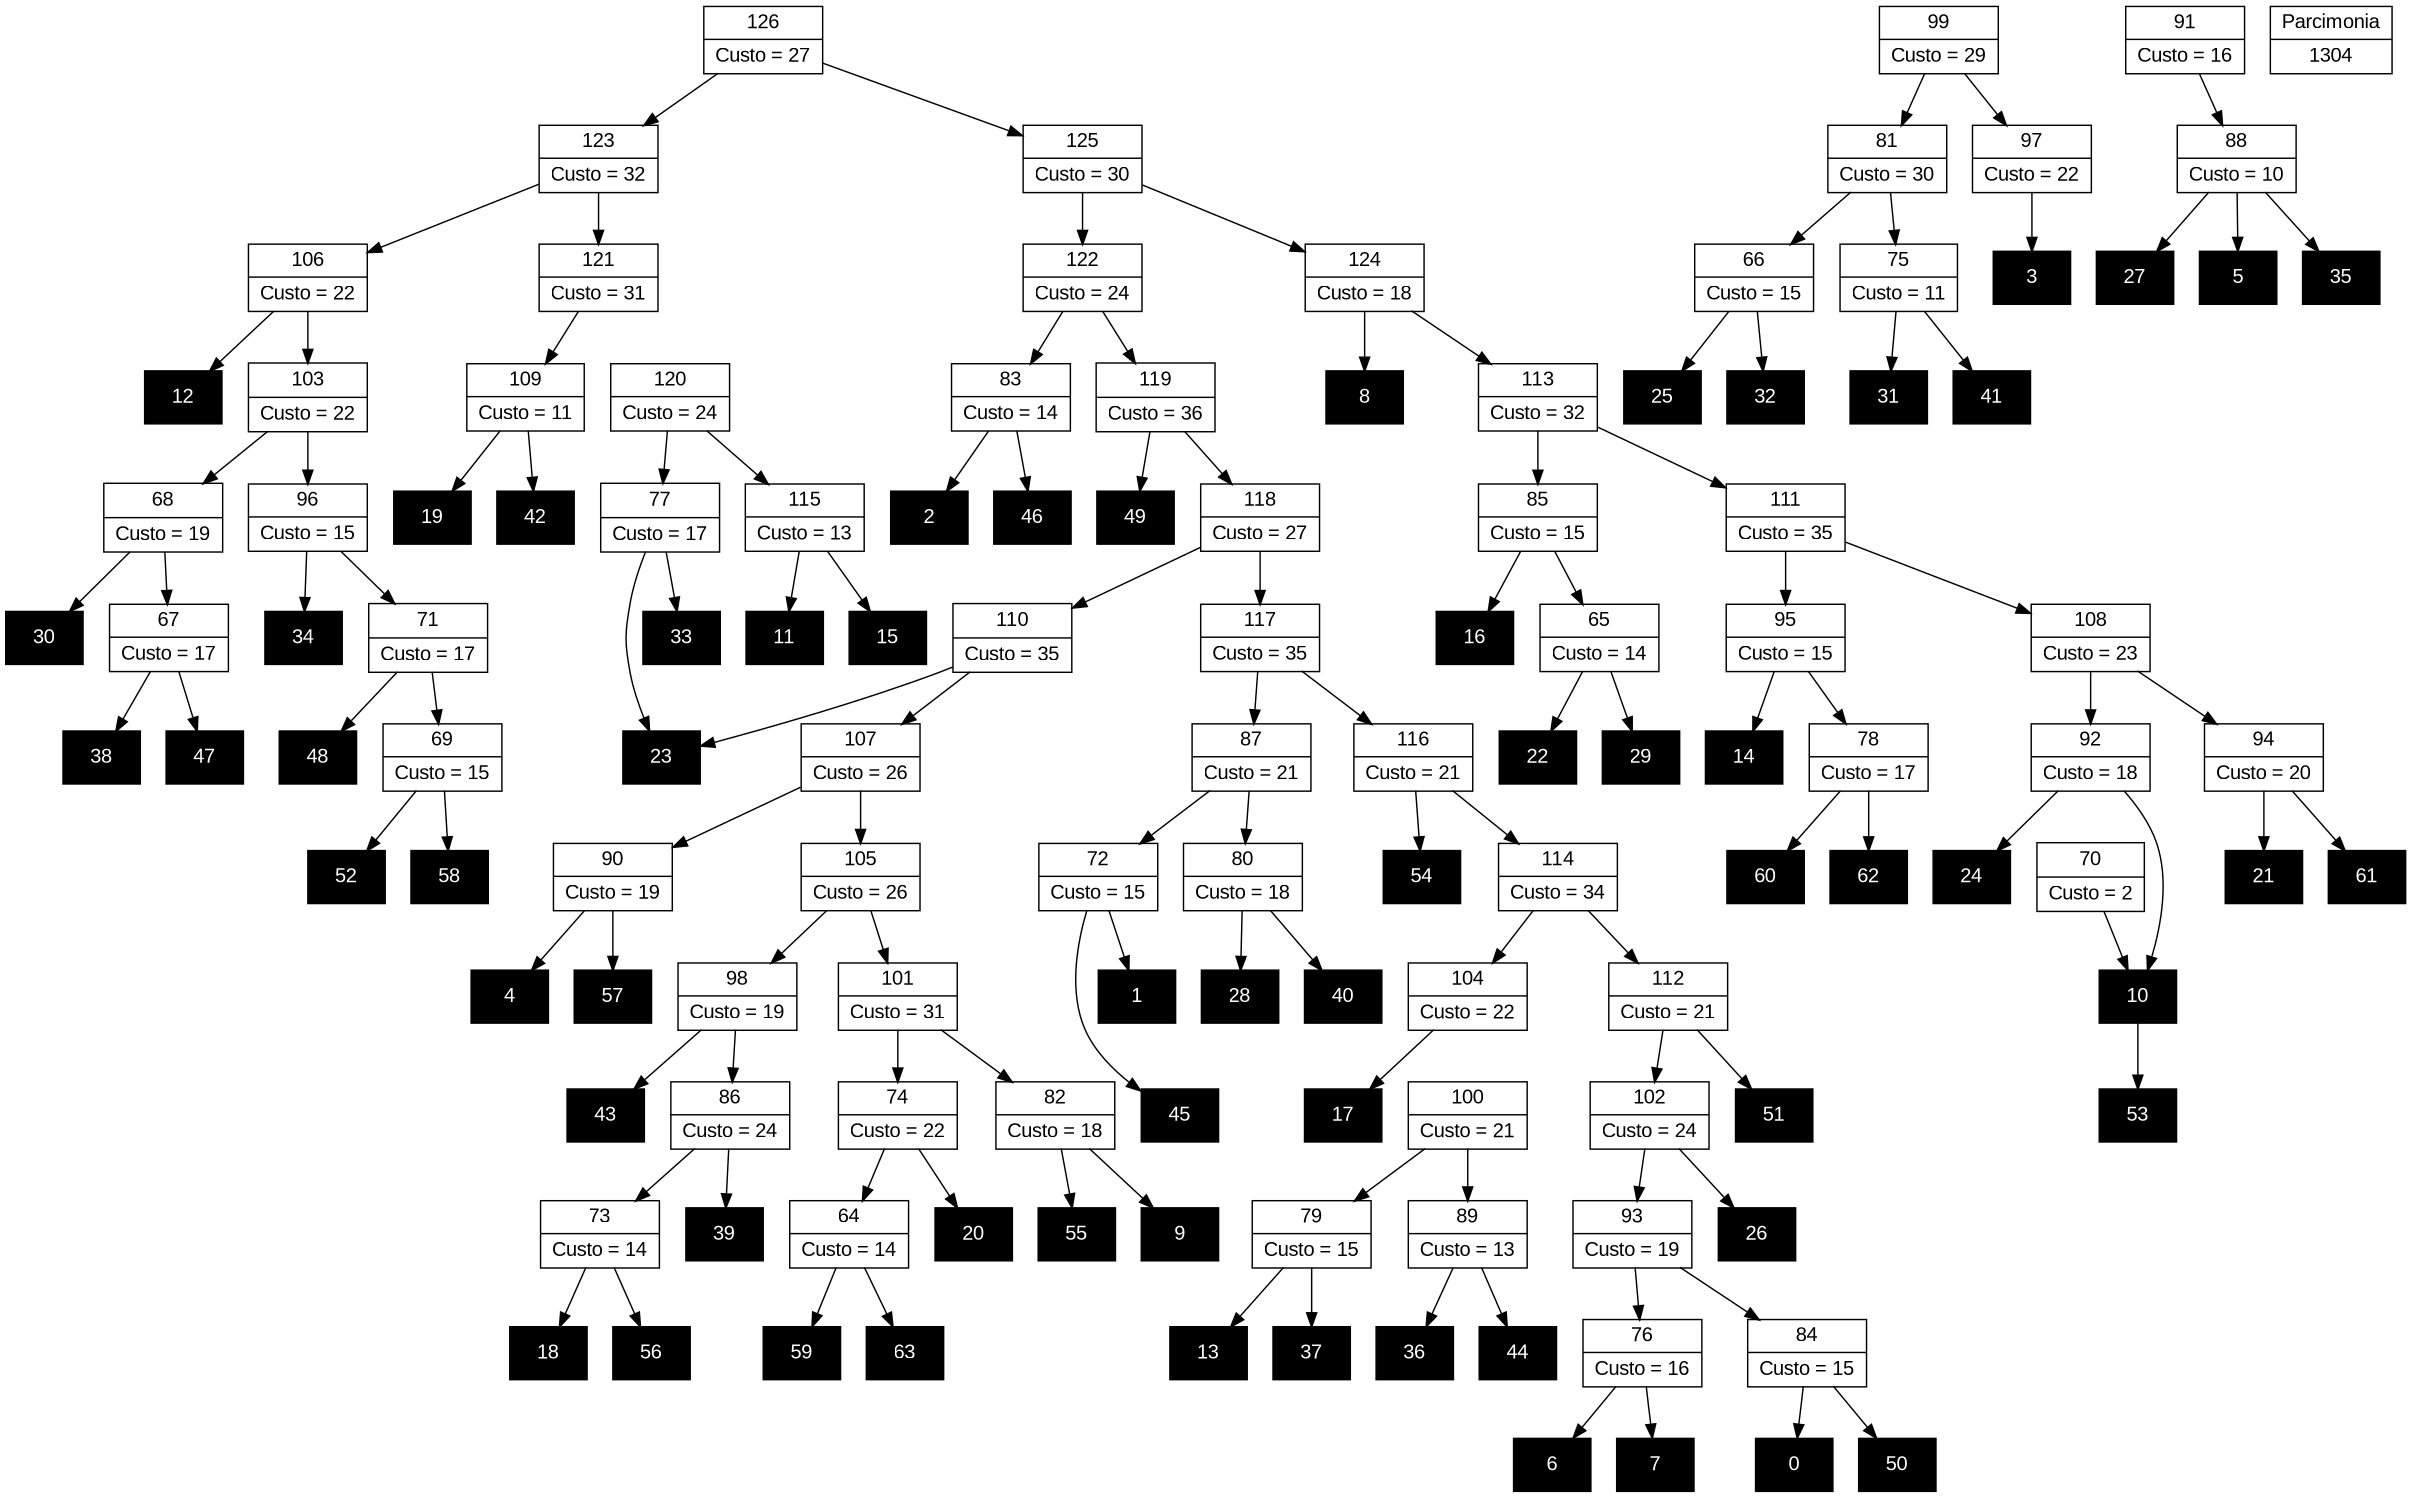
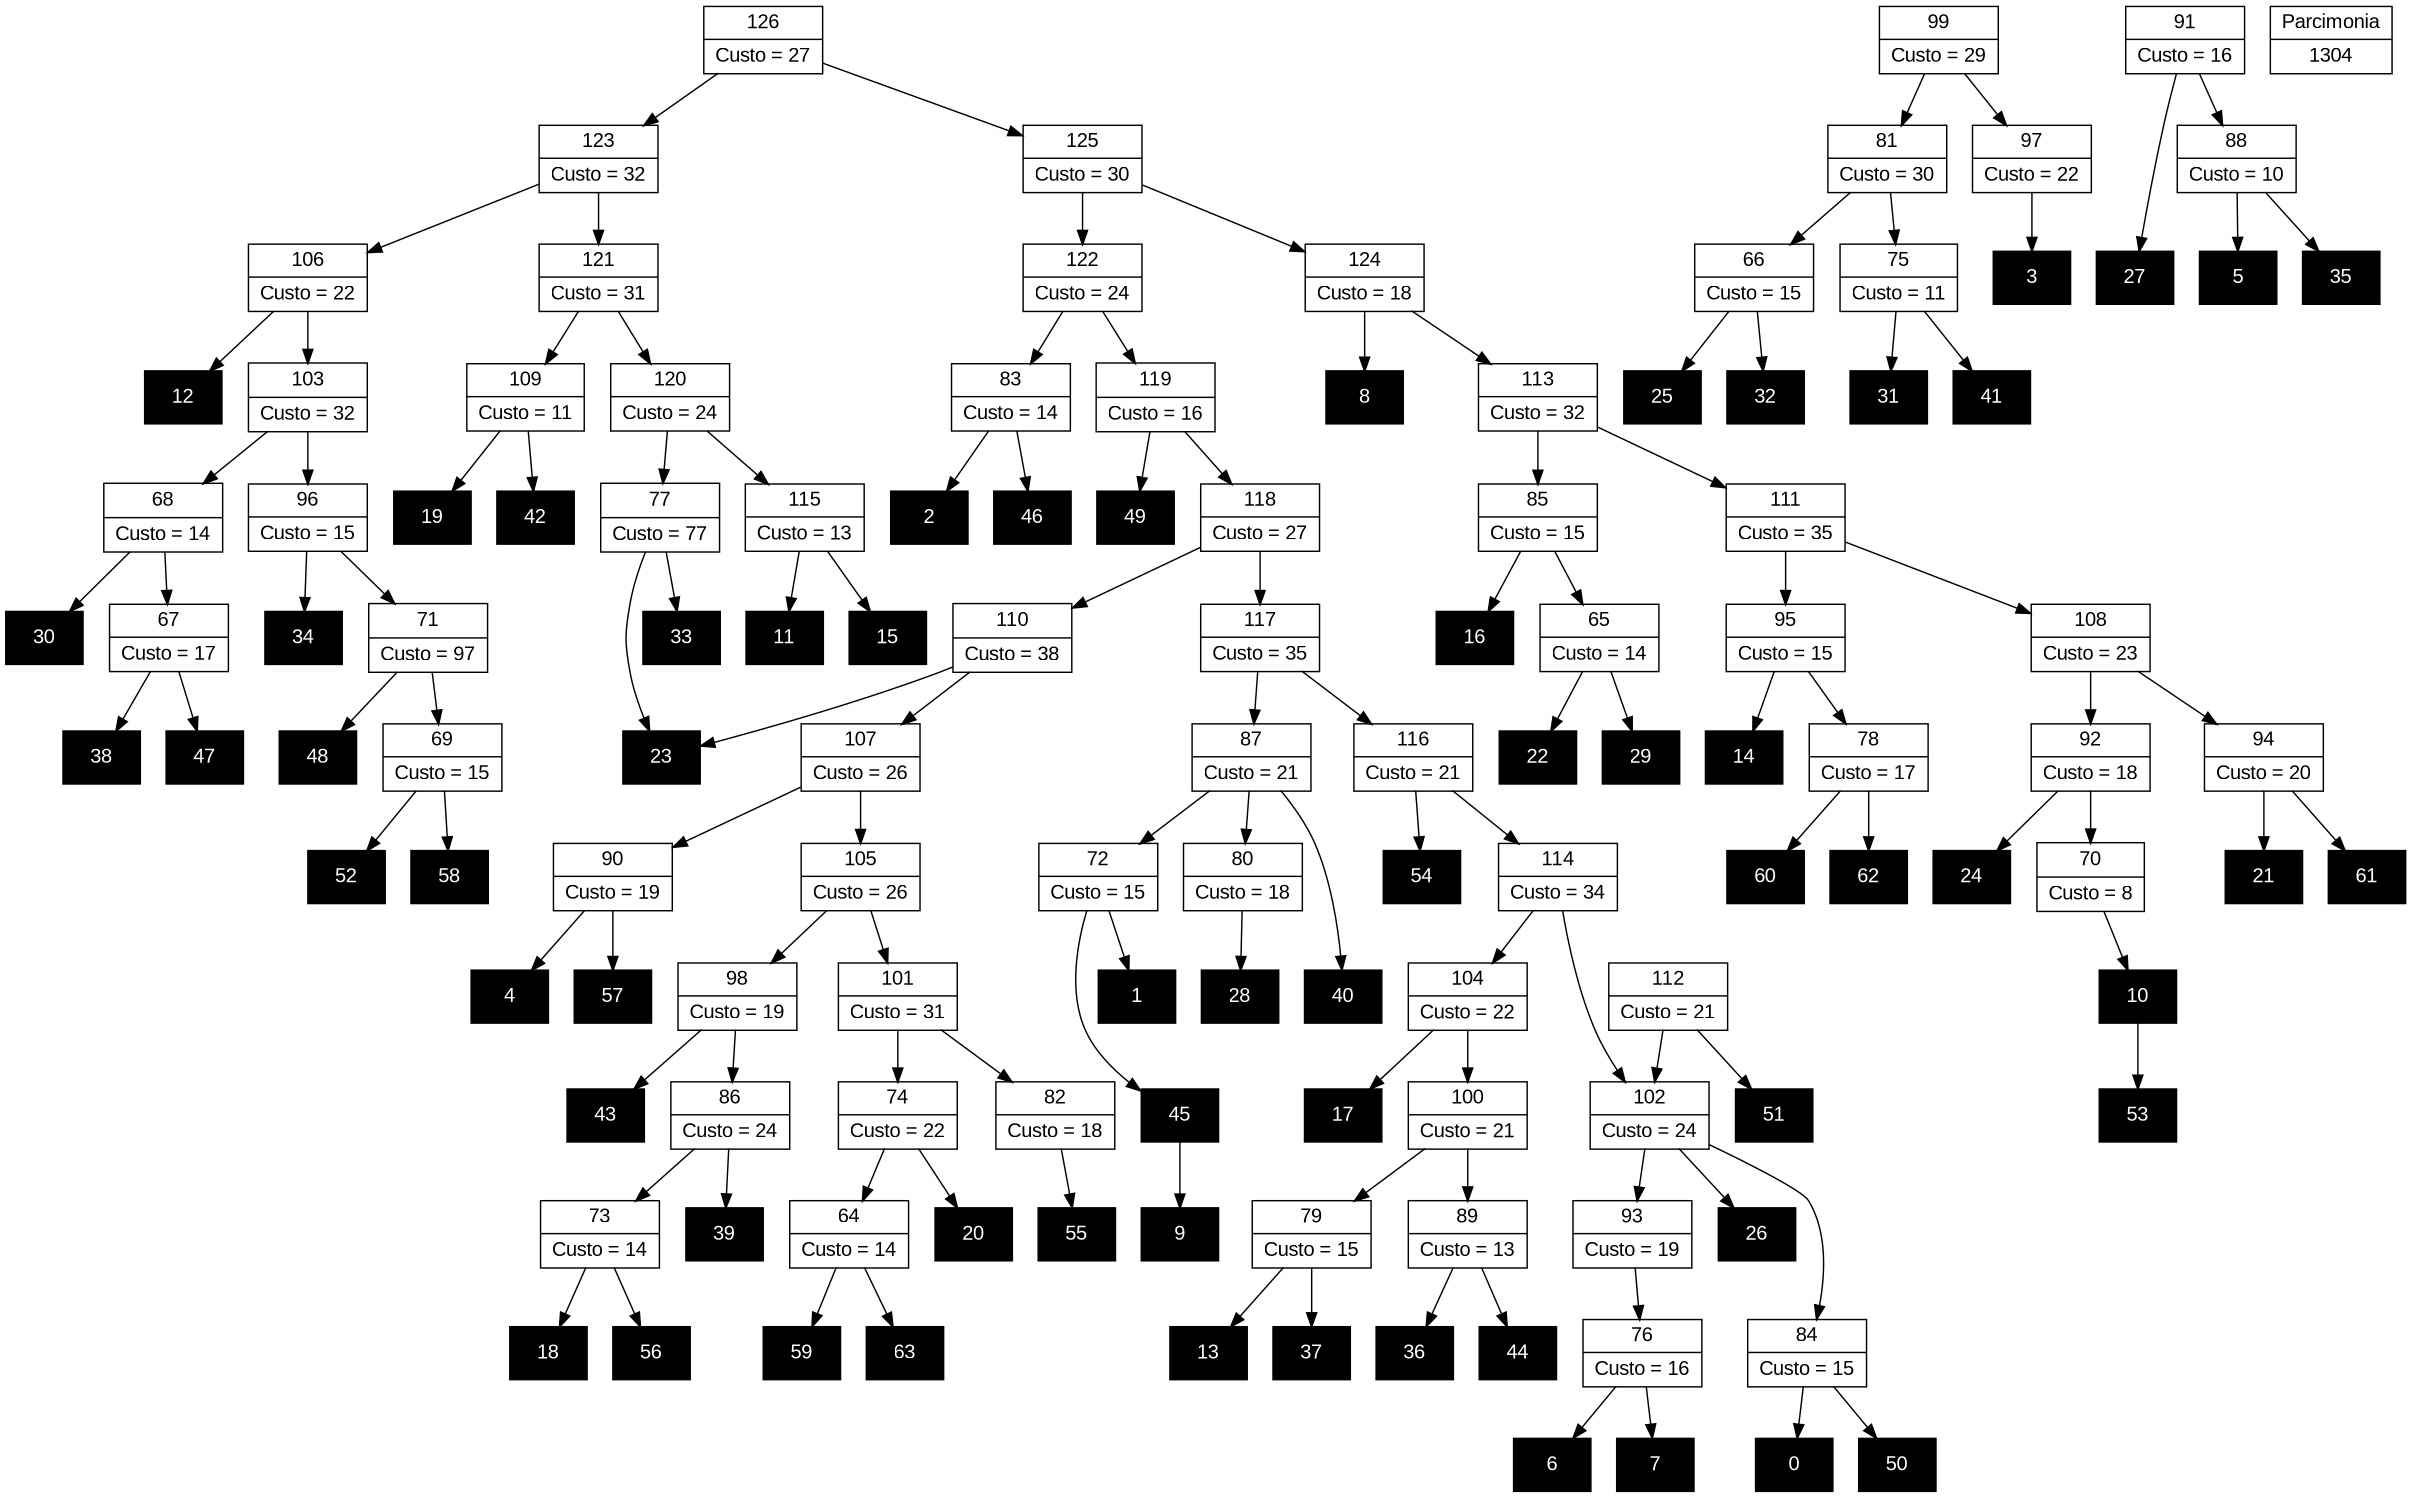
(2187, 216) -> (2157, 155)
none -> (631, 331)
(308, 414) -> (308, 414)
(1156, 414) -> (1156, 414)
(163, 534) -> (163, 534)
(660, 534) -> (660, 534)
(428, 654) -> (428, 654)
(1012, 654) -> (1012, 654)
(2162, 869) -> (2091, 810)
(2091, 894) -> (2091, 894)
(1608, 932) -> (1582, 993)
(1292, 935) -> (1324, 868)
none -> (1468, 1049)
(1116, 1173) -> (1180, 1168)
(1714, 1290) -> (1806, 1198)
